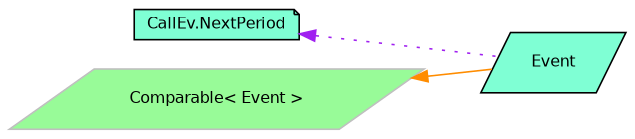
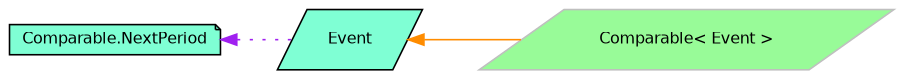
(217, 25) -> (115, 40)
(460, 73) -> (473, 40)
